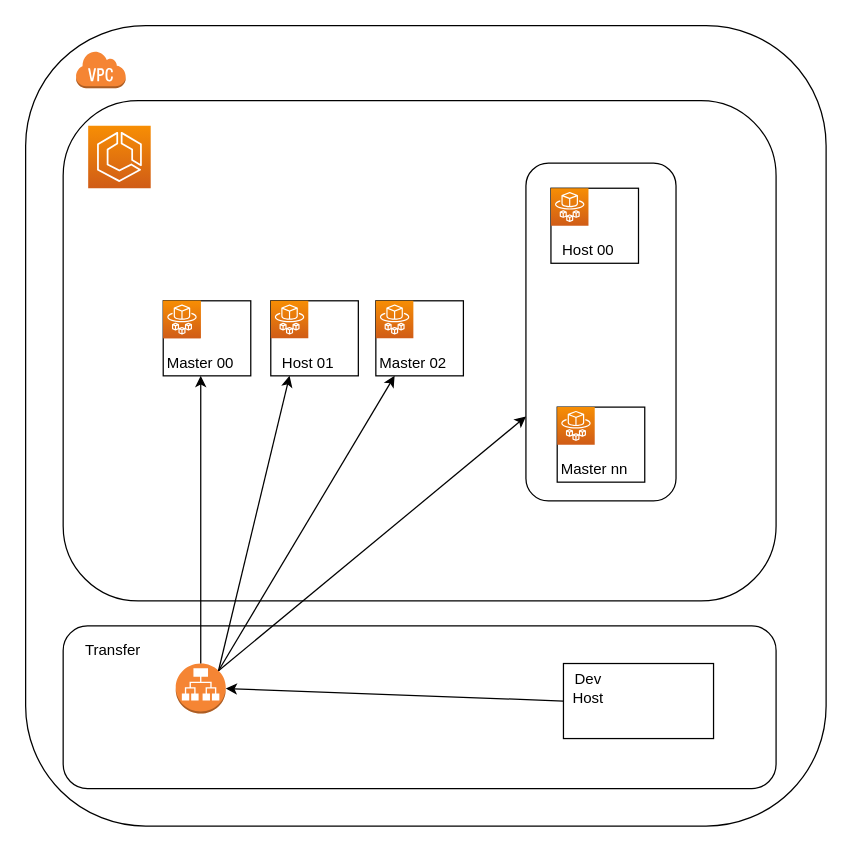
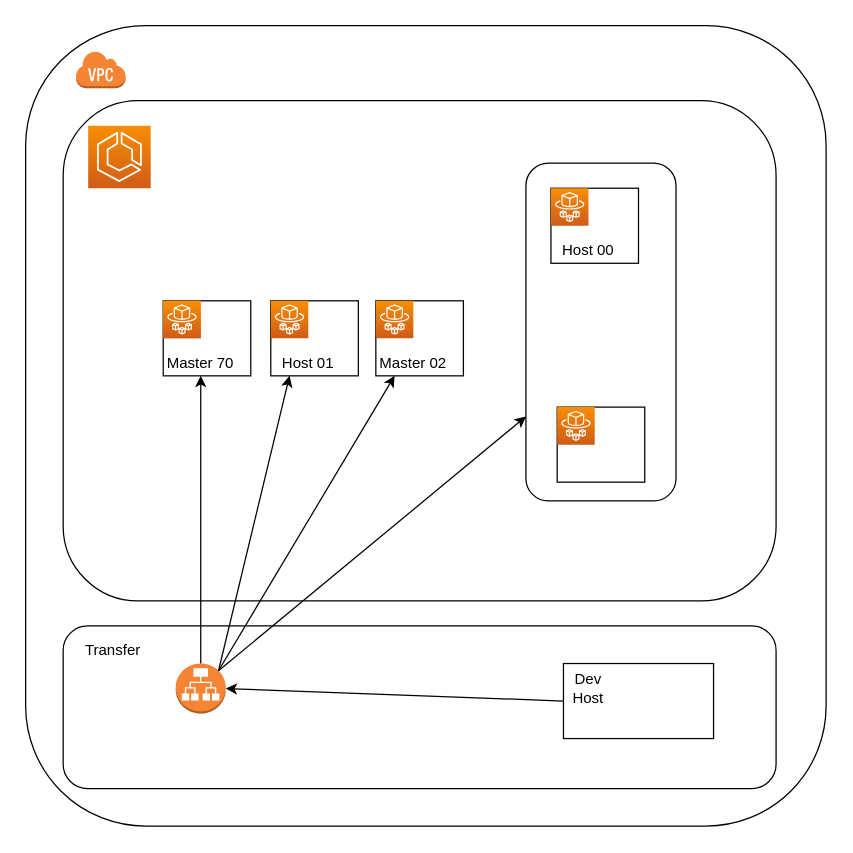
(201, 363) -> (201, 363)
(594, 469) -> none
